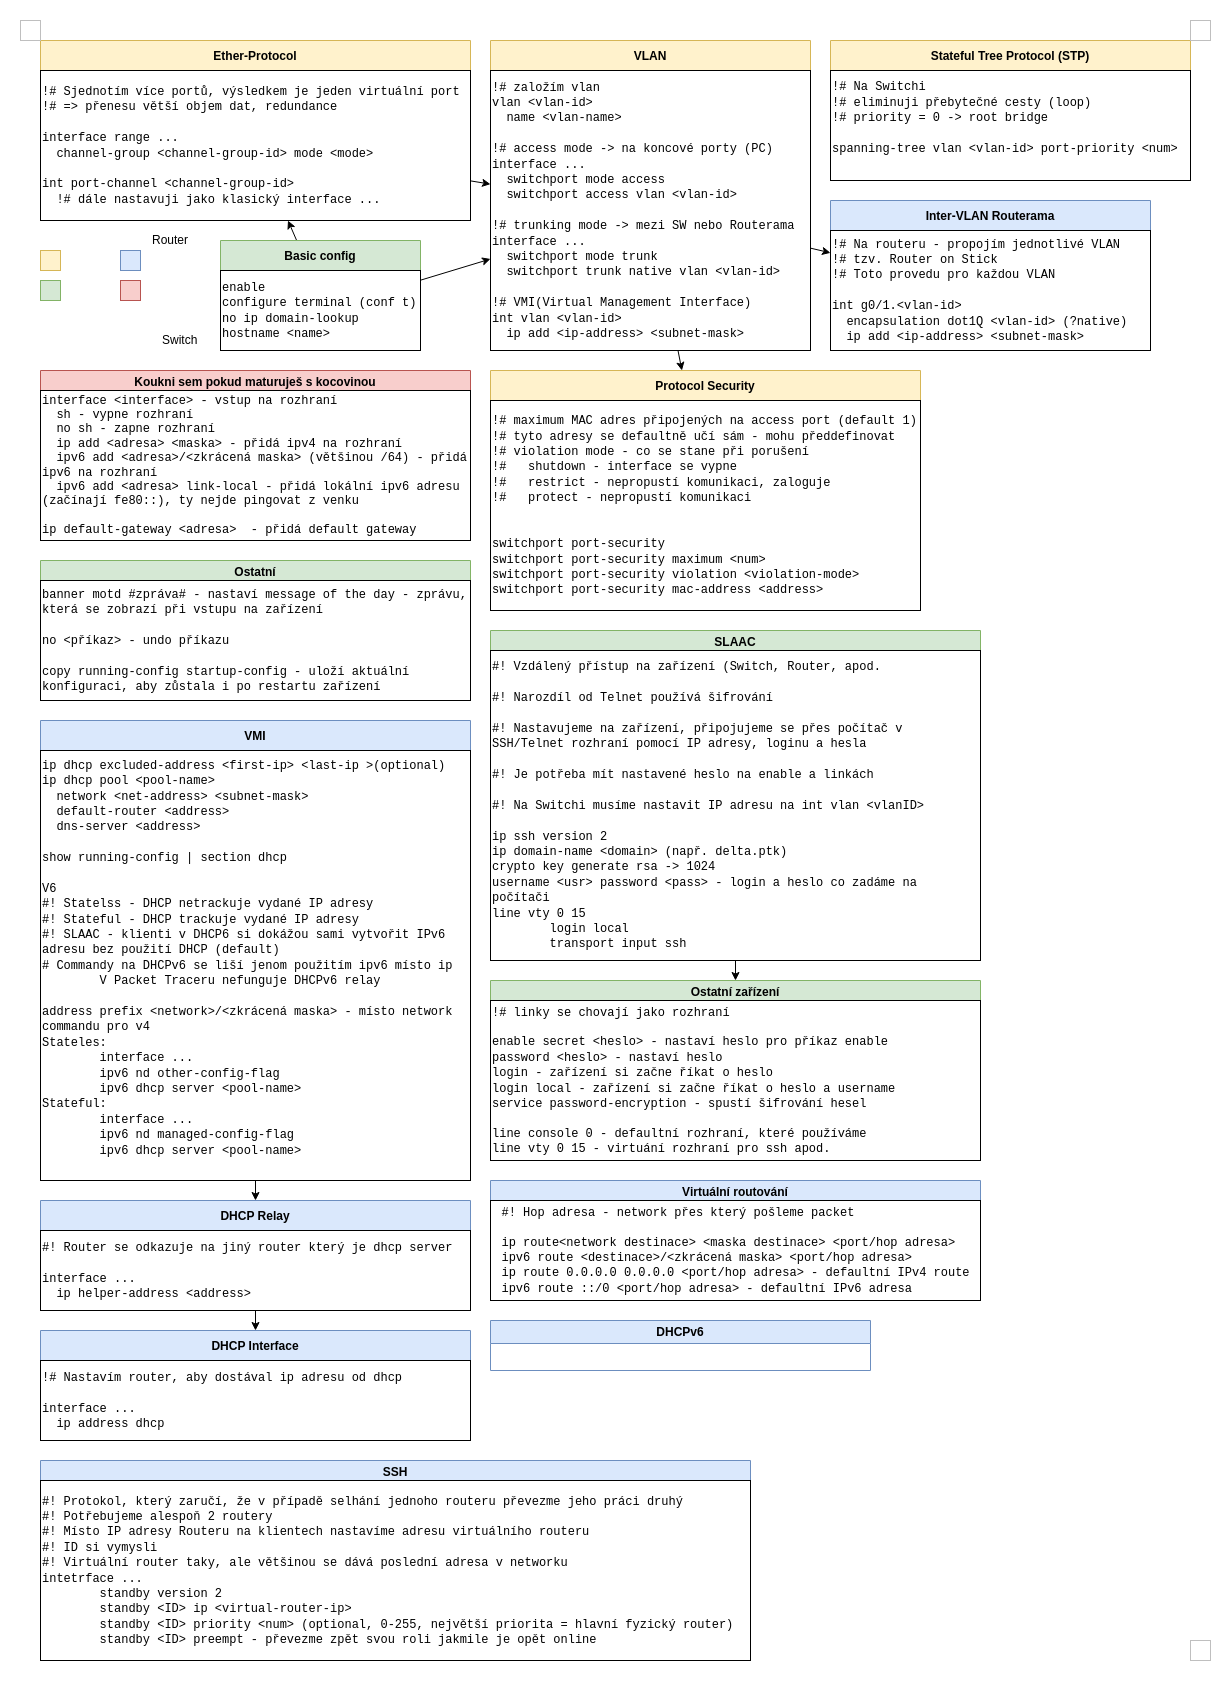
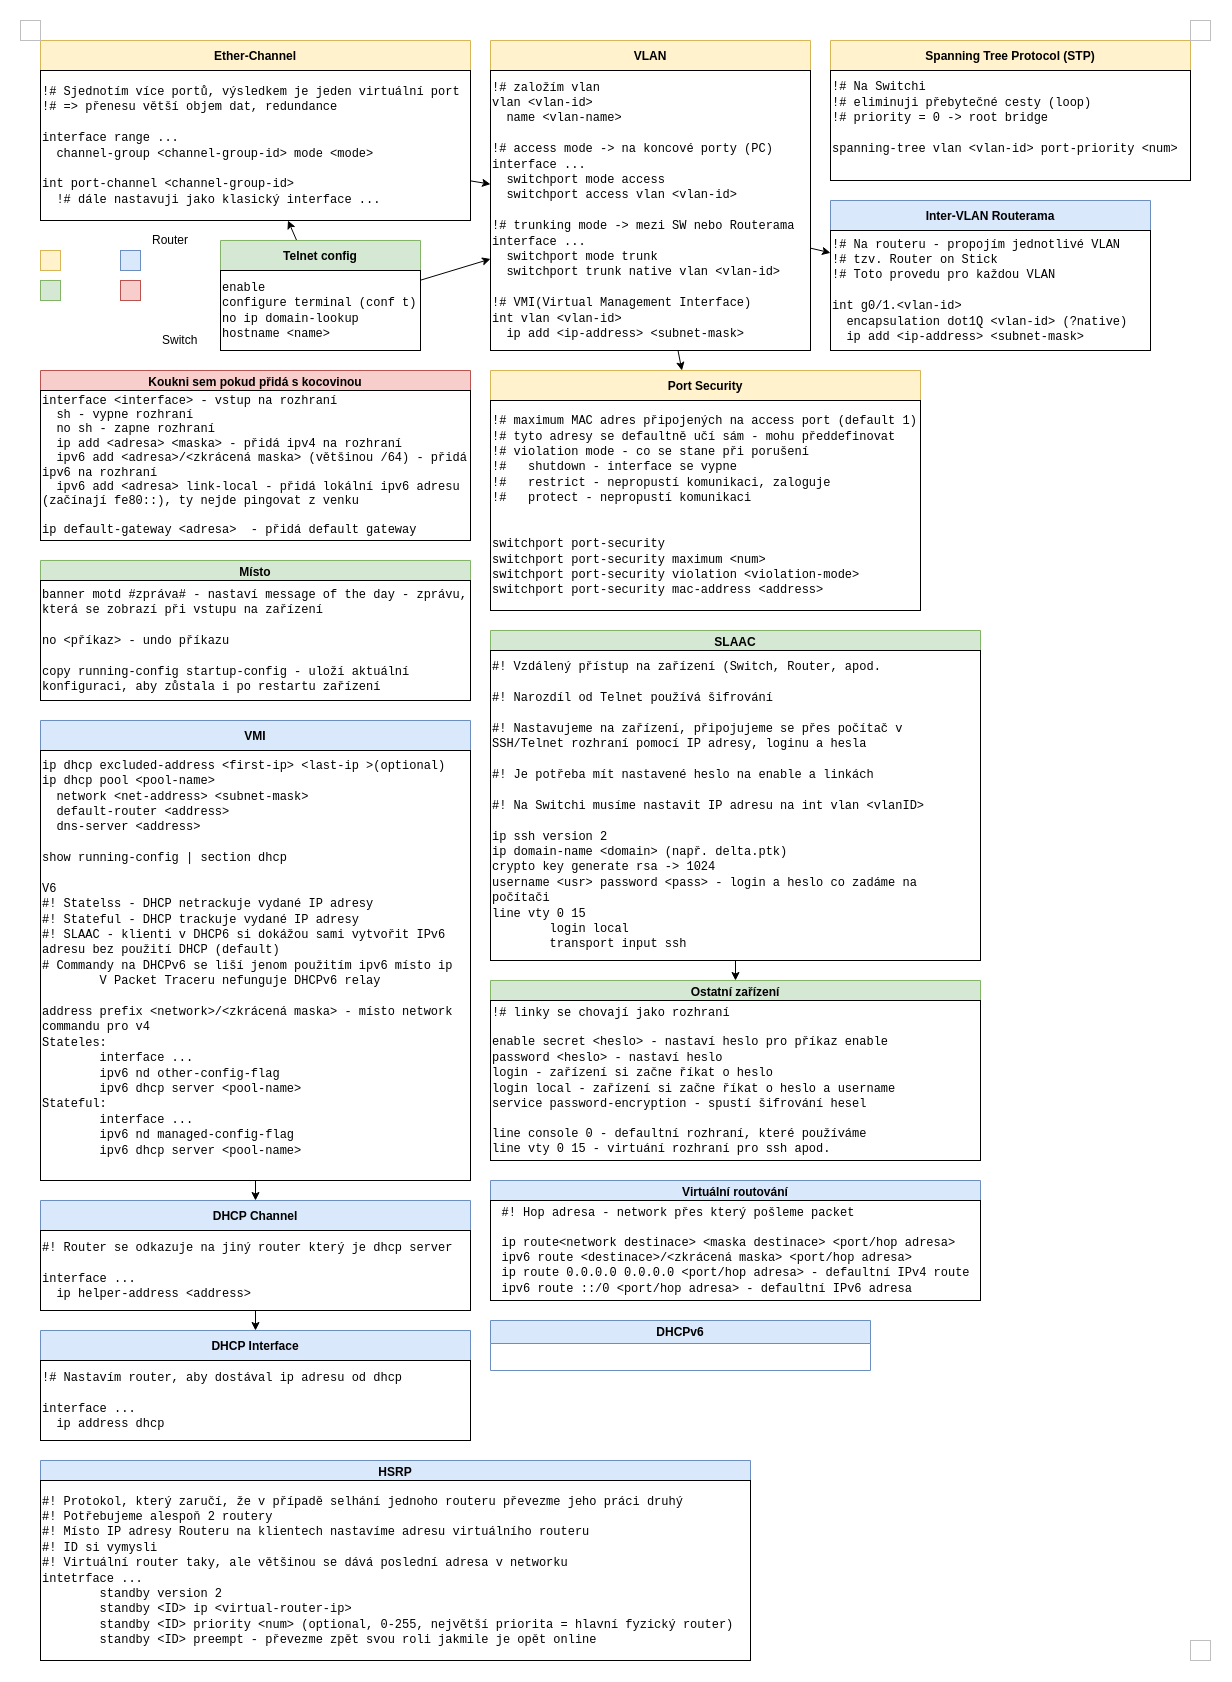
(255, 56) -> (255, 56)
(1010, 56) -> (1010, 56)
(320, 256) -> (320, 256)
(256, 383) -> (256, 383)
(705, 386) -> (705, 386)
(256, 573) -> (256, 573)
(255, 1216) -> (255, 1216)
(396, 1473) -> (396, 1473)
